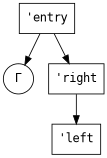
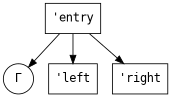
(76, 105) -> (73, 45)
